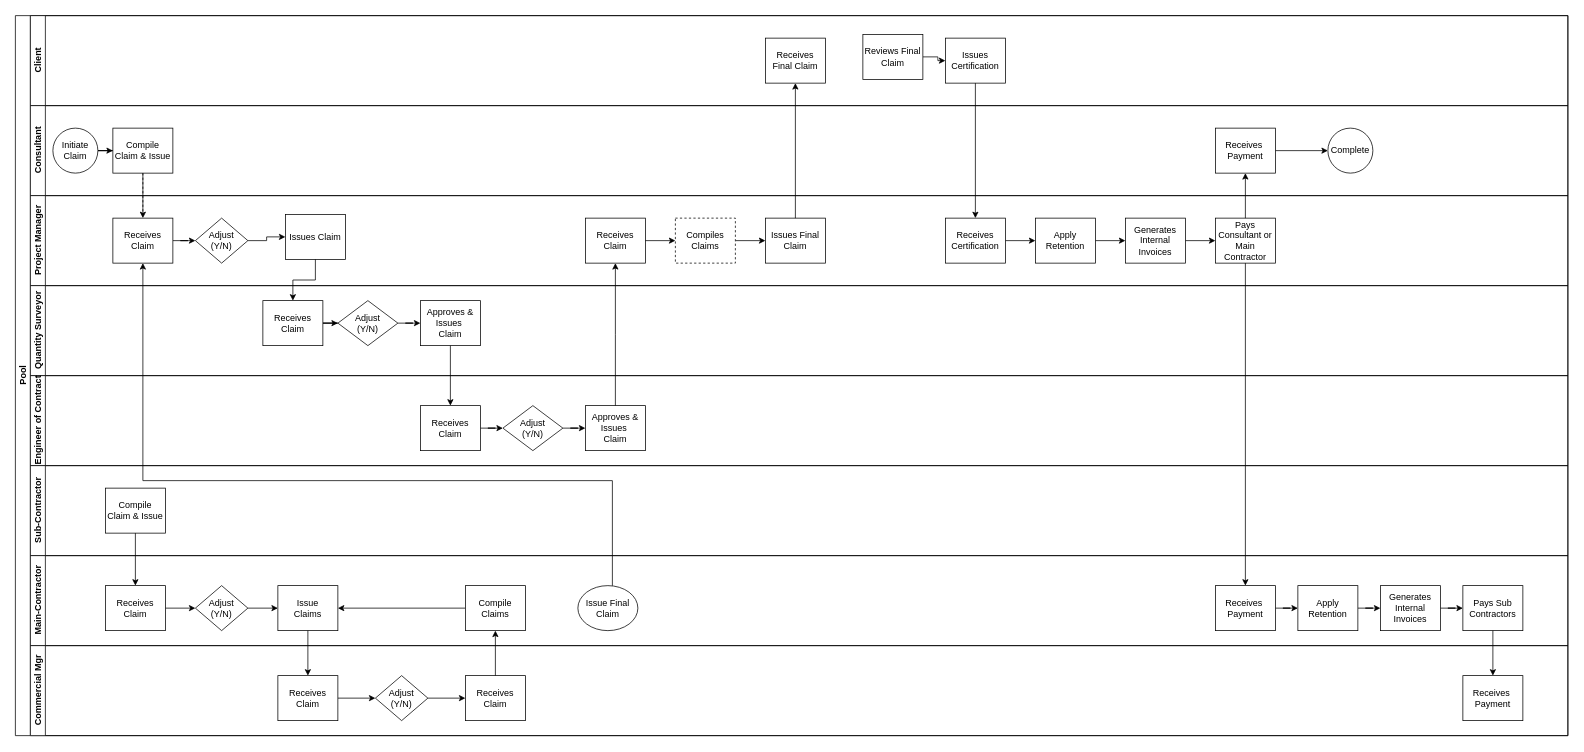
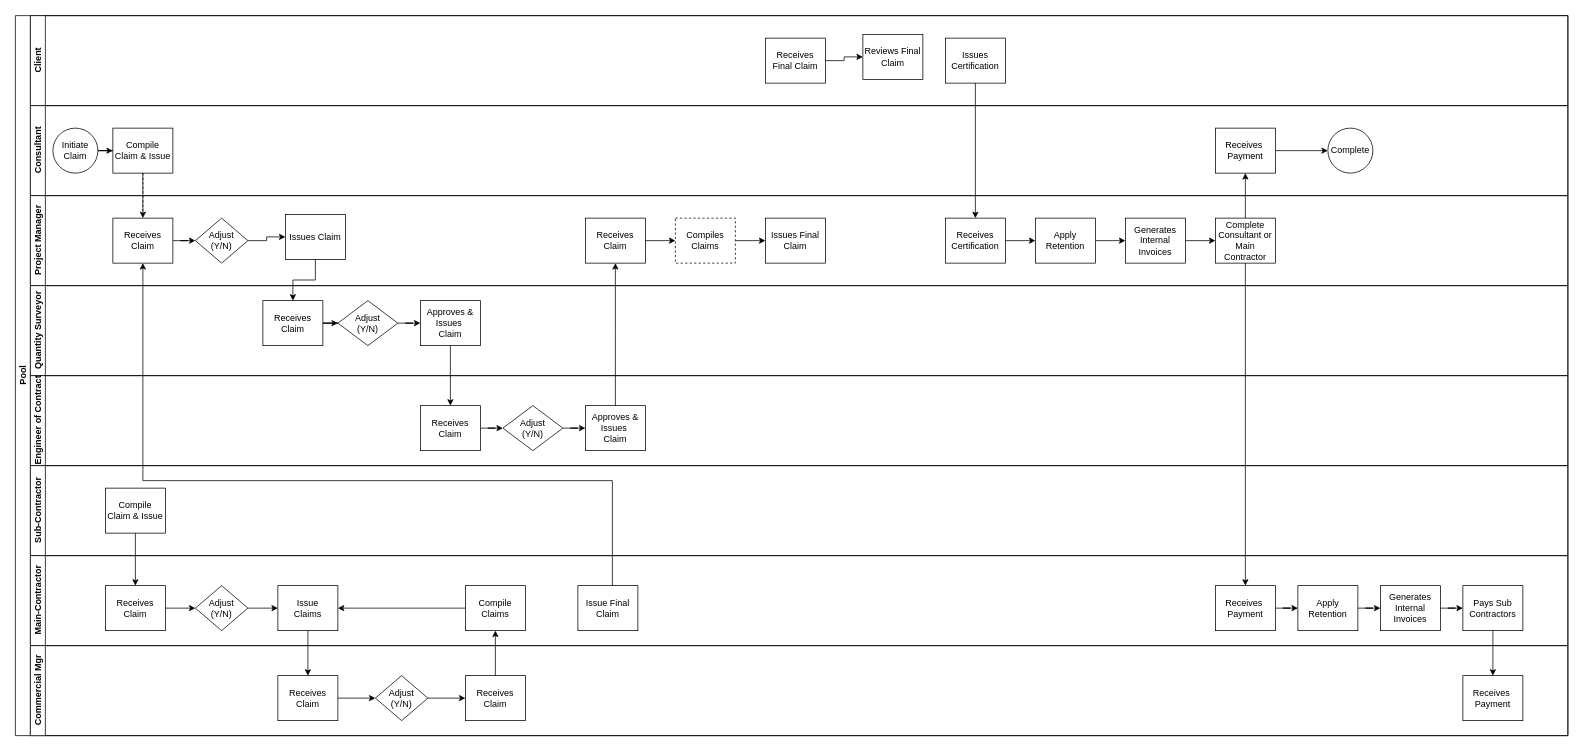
(938, 58) -> none
none -> (837, 60)
(795, 153) -> none
(1245, 240) -> (1245, 240)
(608, 608) -> (608, 608)
